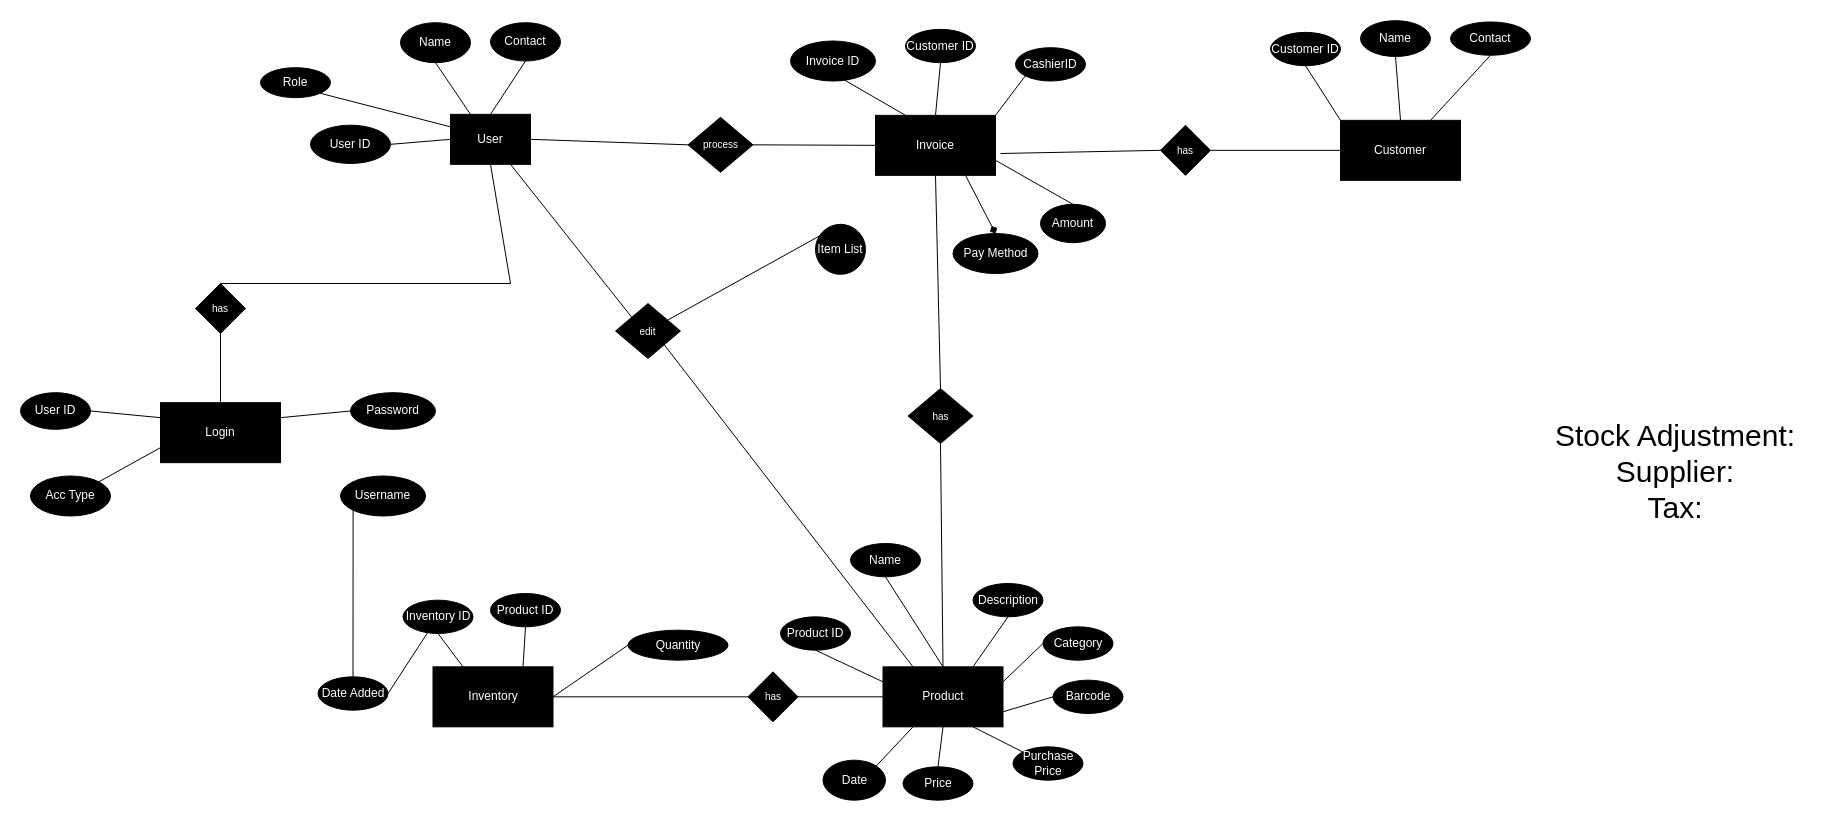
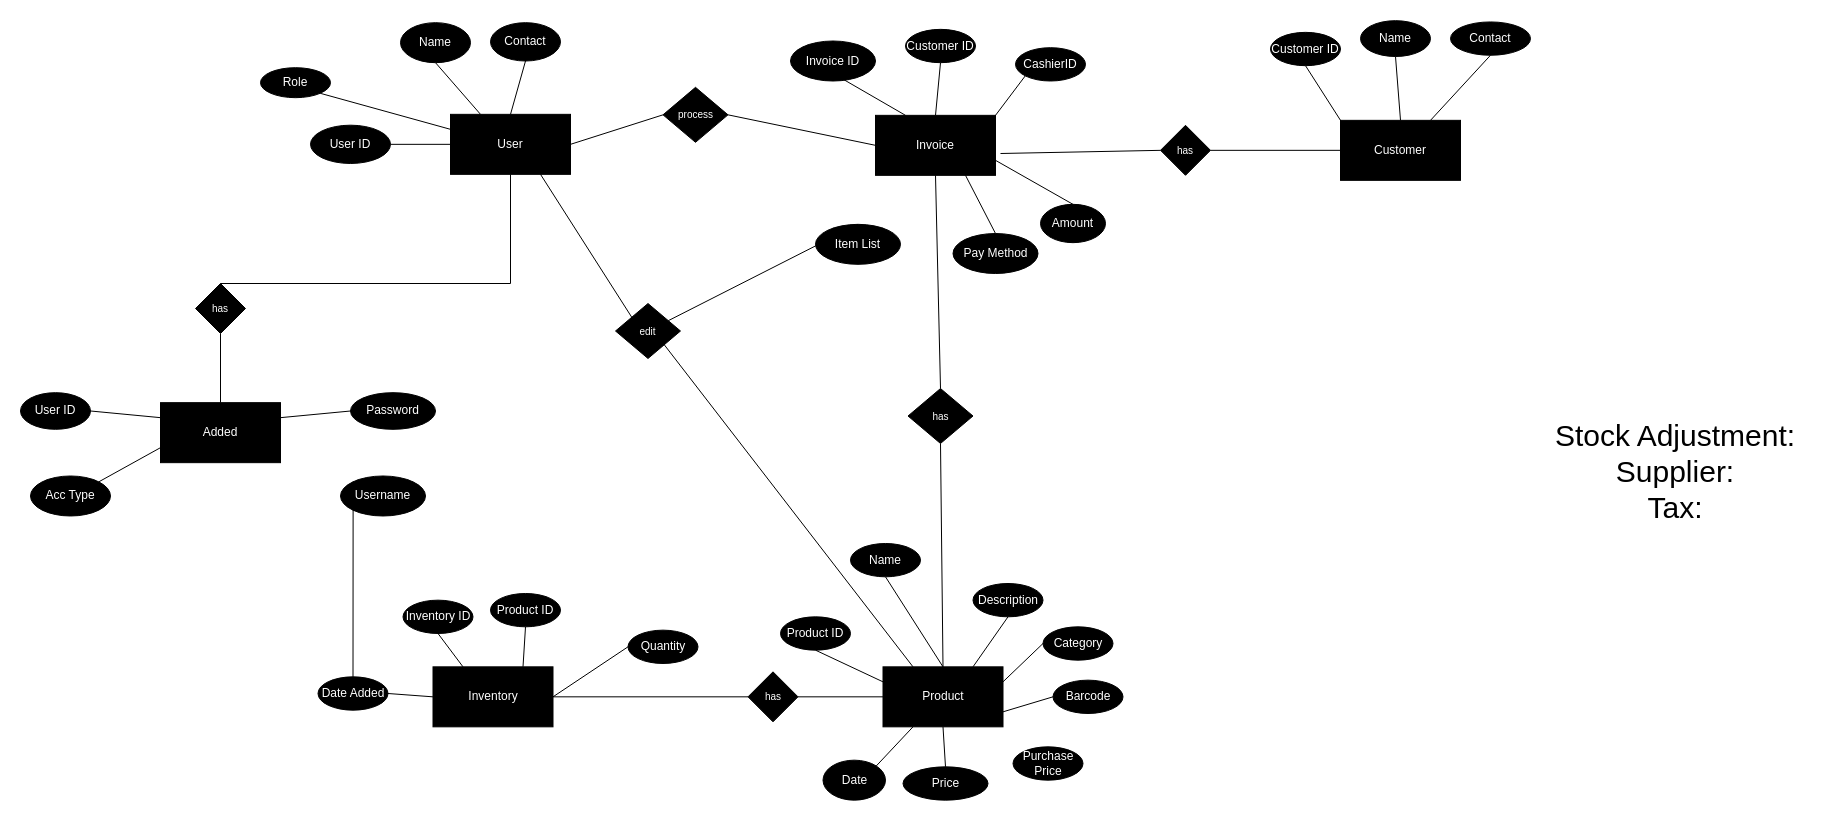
(491, 139) -> (511, 144)
(721, 145) -> (696, 115)
(992, 226) -> (993, 228)
(841, 249) -> (858, 244)
(221, 433) -> (221, 433)
(678, 645) -> (663, 647)
(408, 663) -> (410, 695)
(997, 739) -> none
(938, 783) -> (946, 783)
